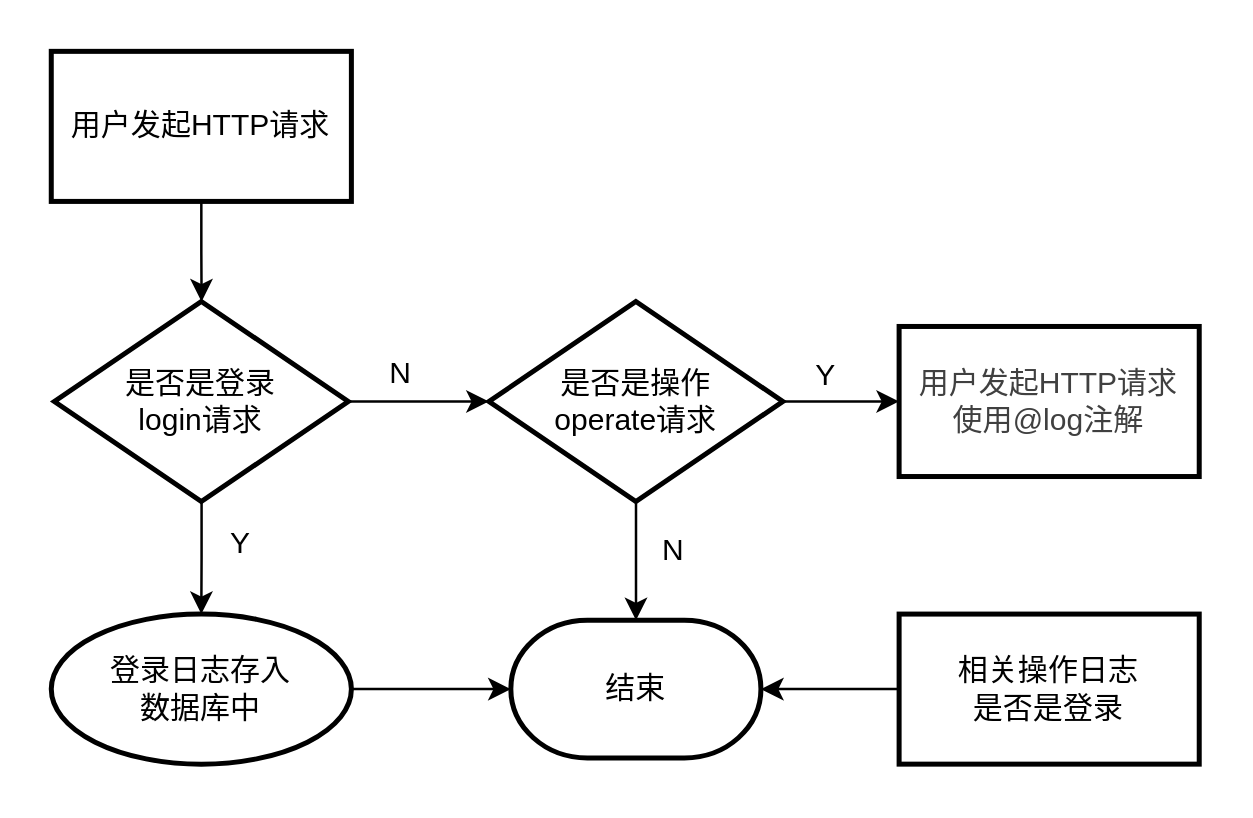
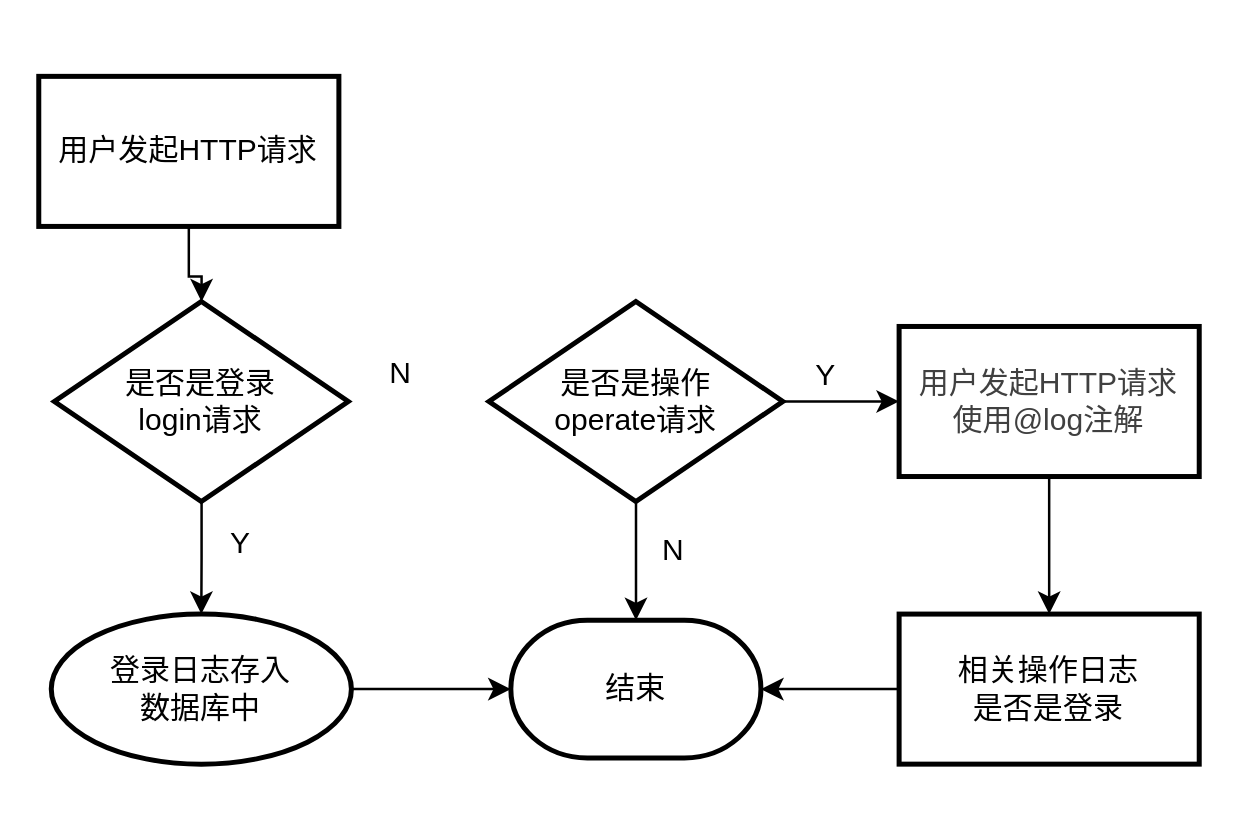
(201, 126) -> (189, 151)
(410, 401) -> none
none -> (1049, 538)
